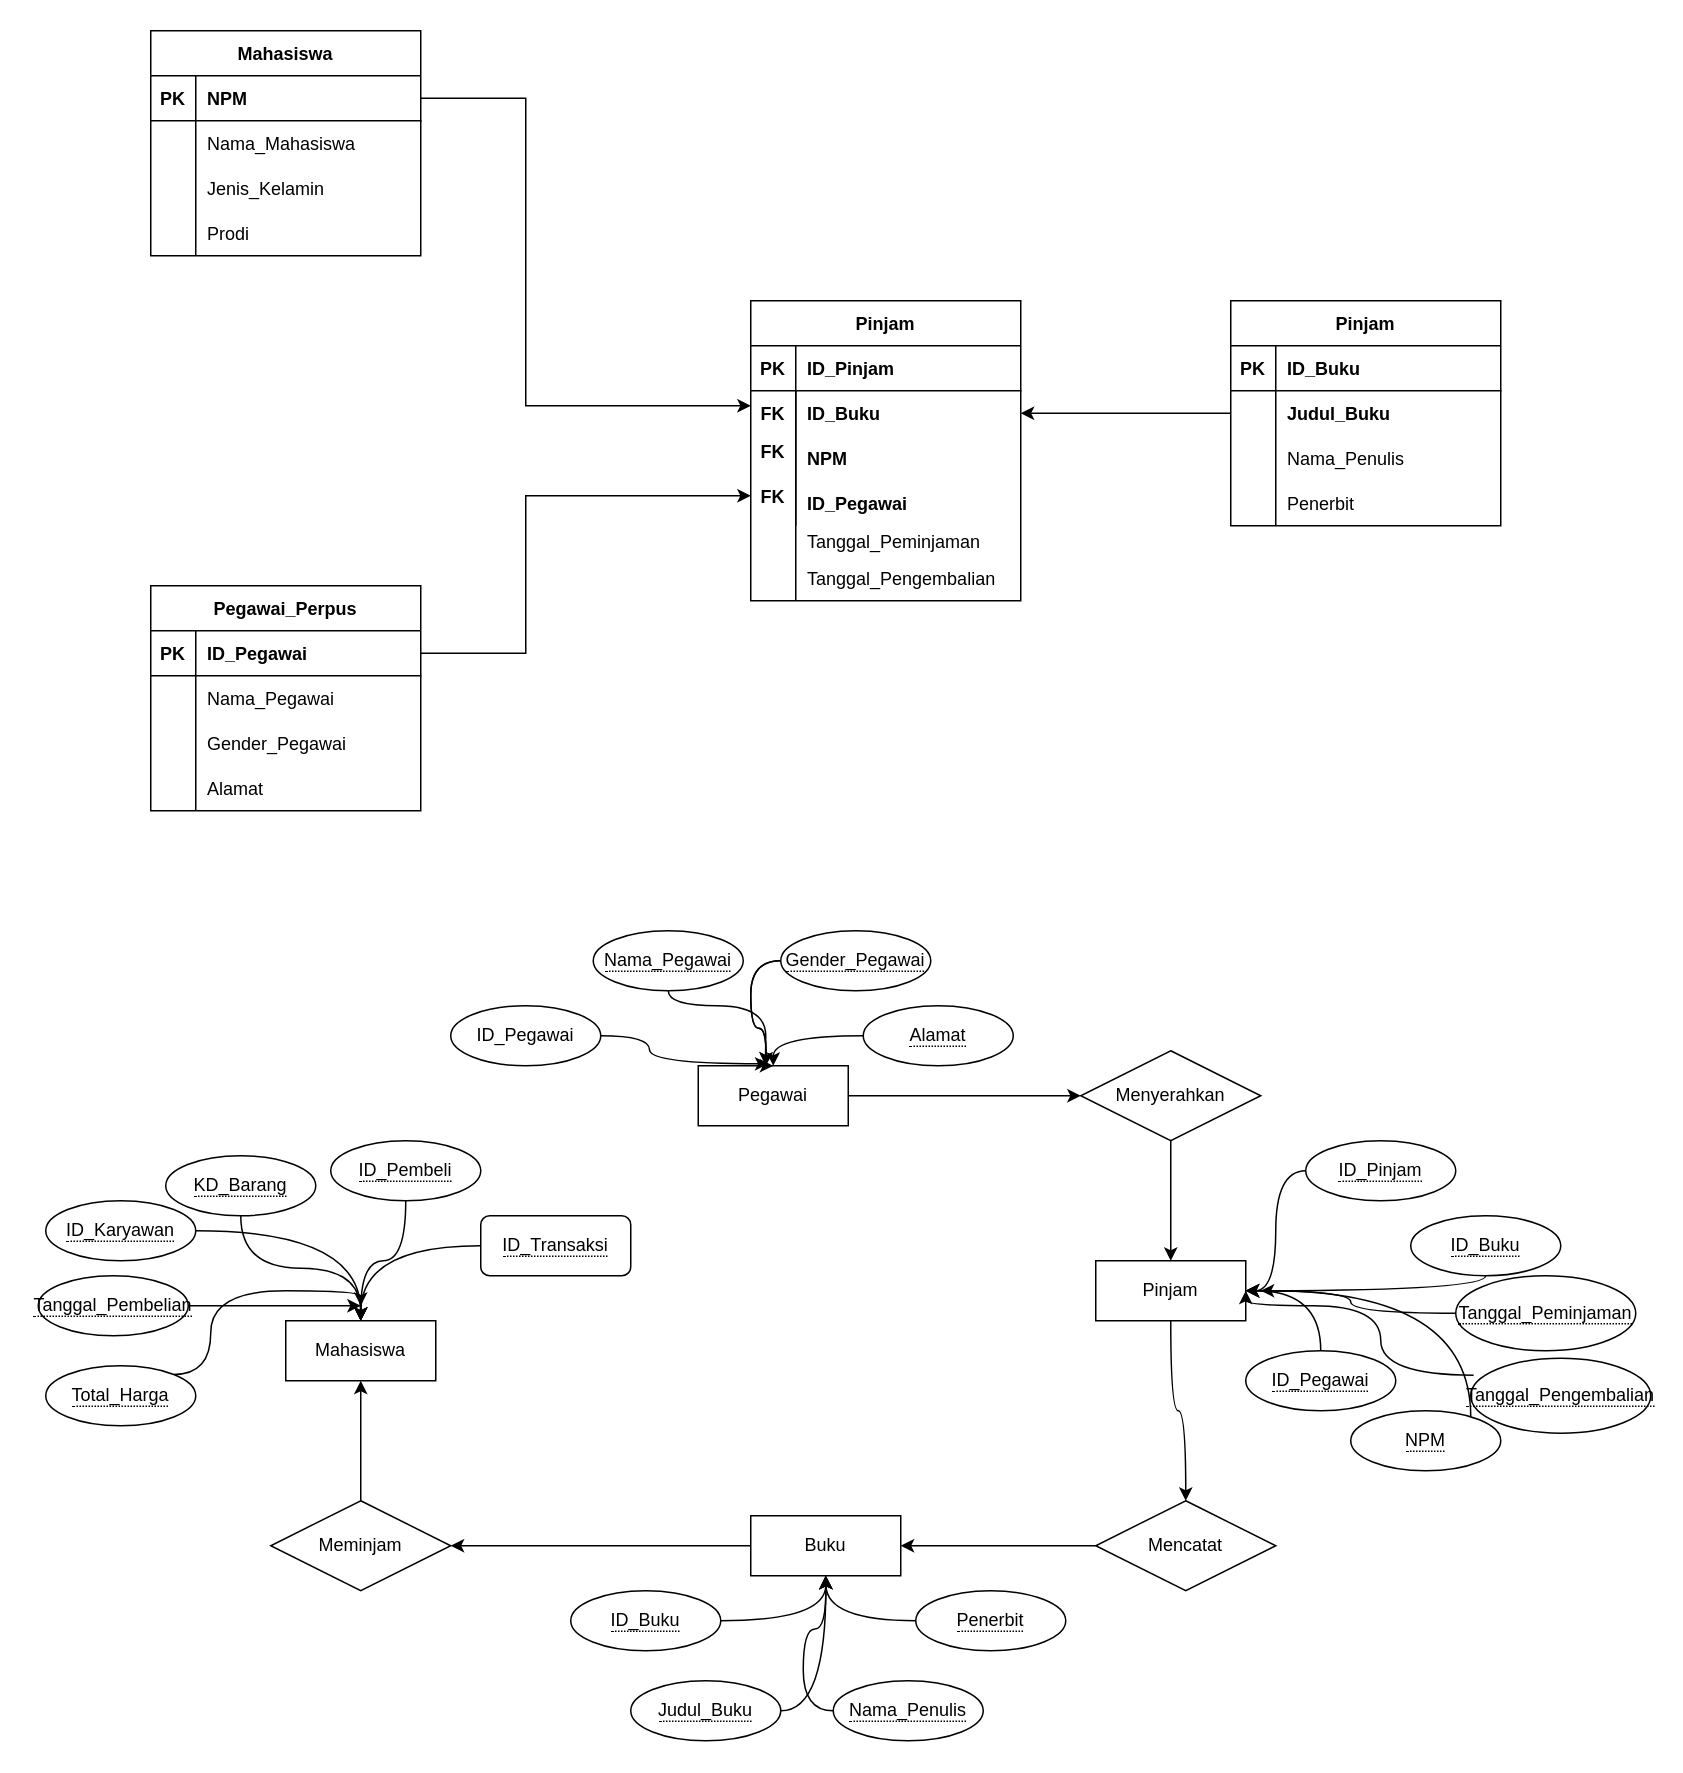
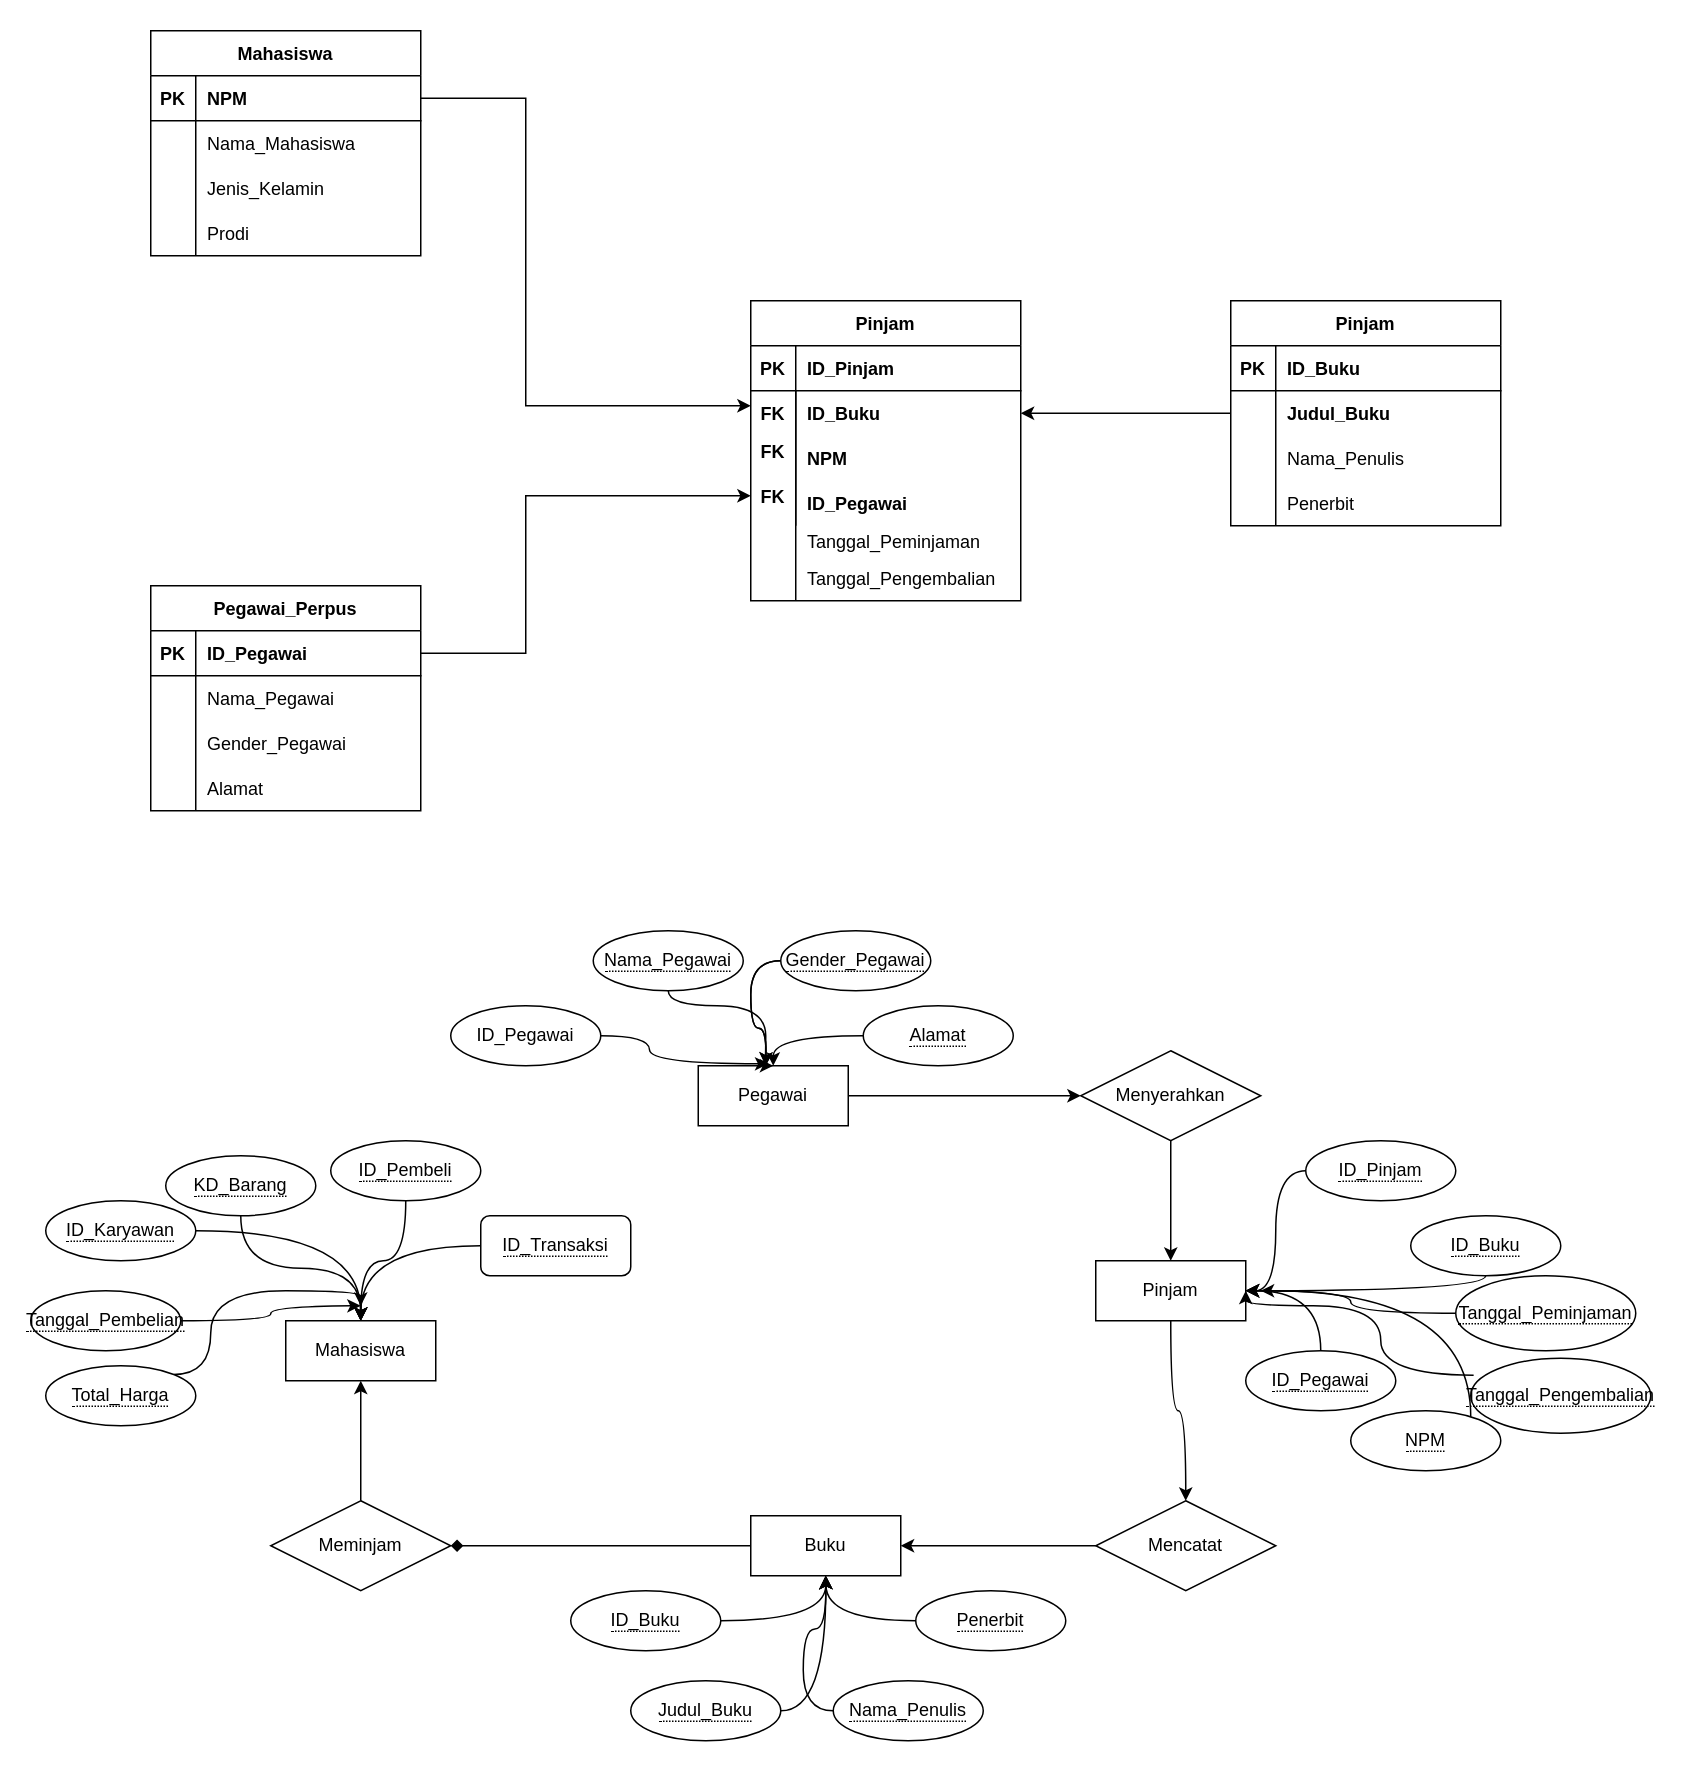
(113, 1306) -> (106, 1321)
(462, 1546) -> (463, 1546)
